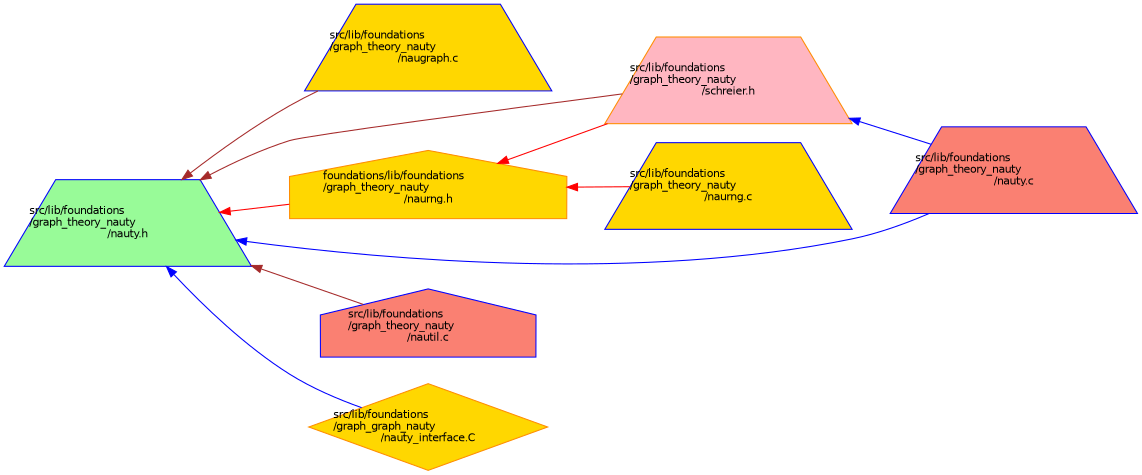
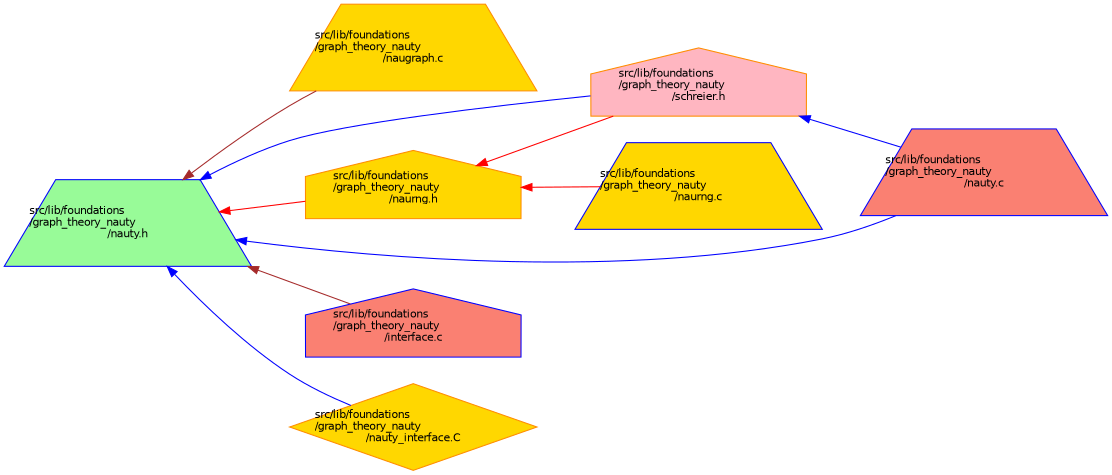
(428, 48) -> (413, 48)
(728, 80) -> (699, 86)
(413, 122) -> (396, 120)
(428, 188) -> (413, 188)
(428, 327) -> (413, 327)
(428, 427) -> (413, 427)
